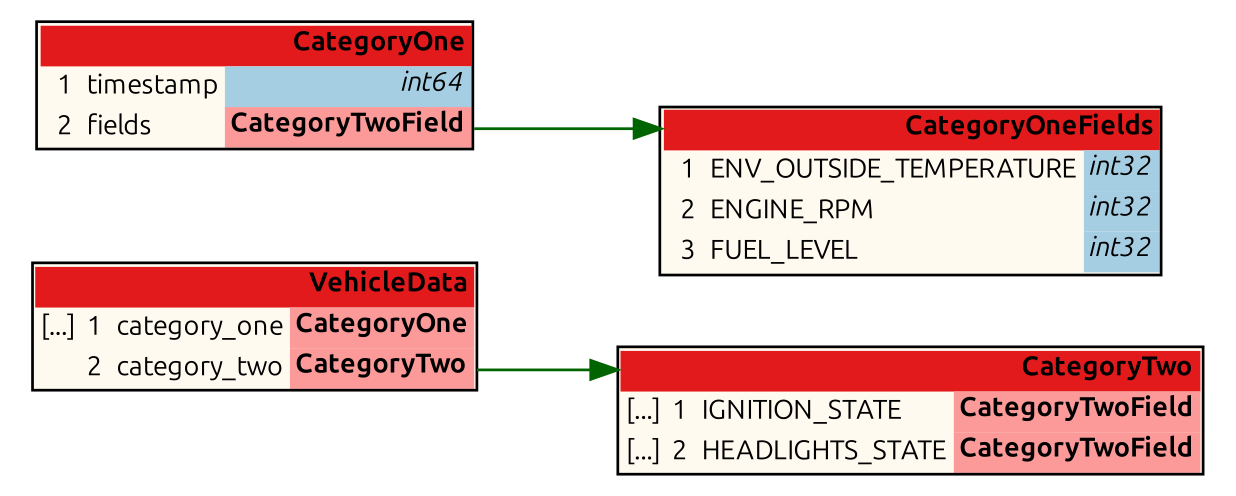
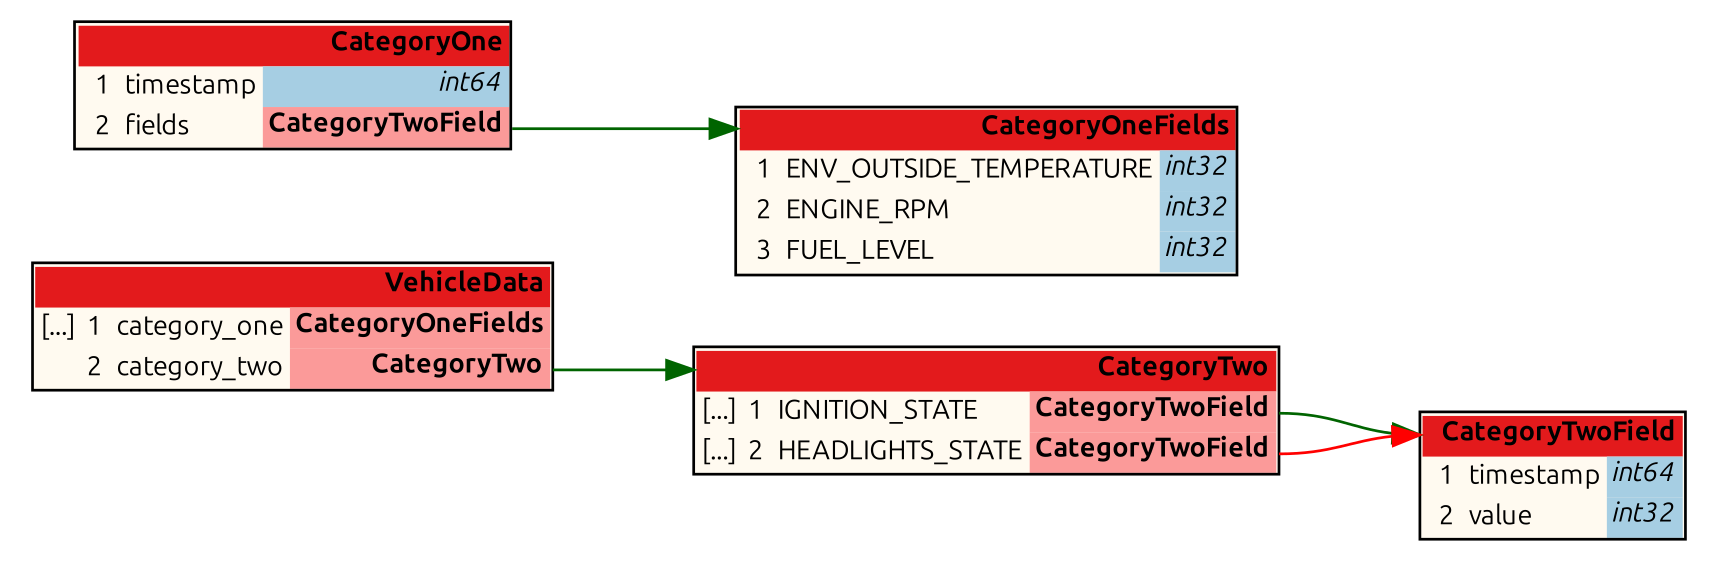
(382, 324) -> (420, 324)
none -> (1553, 476)
